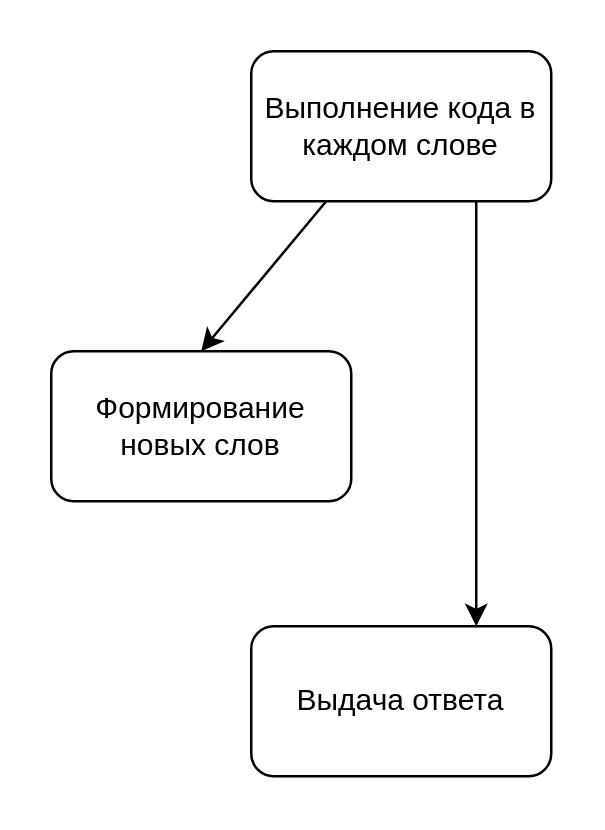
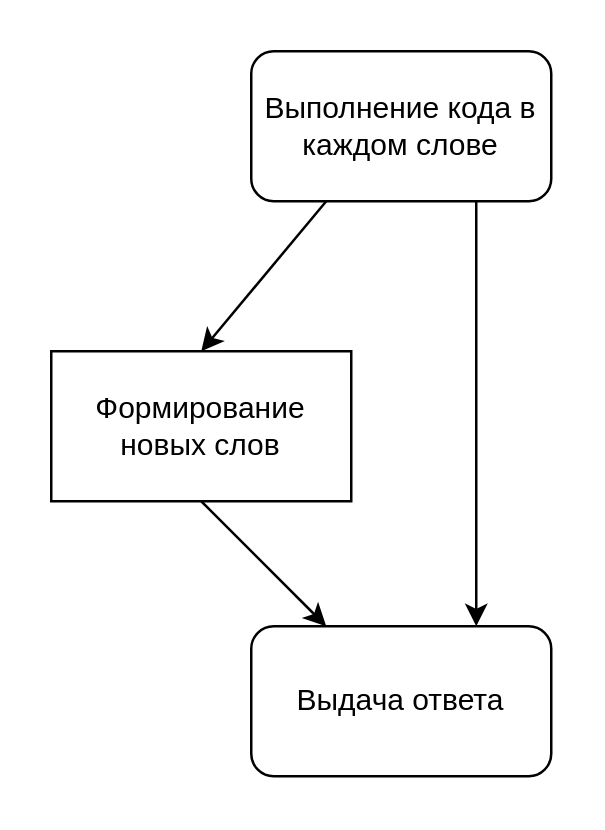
(201, 426) -> (201, 426)
none -> (258, 558)
